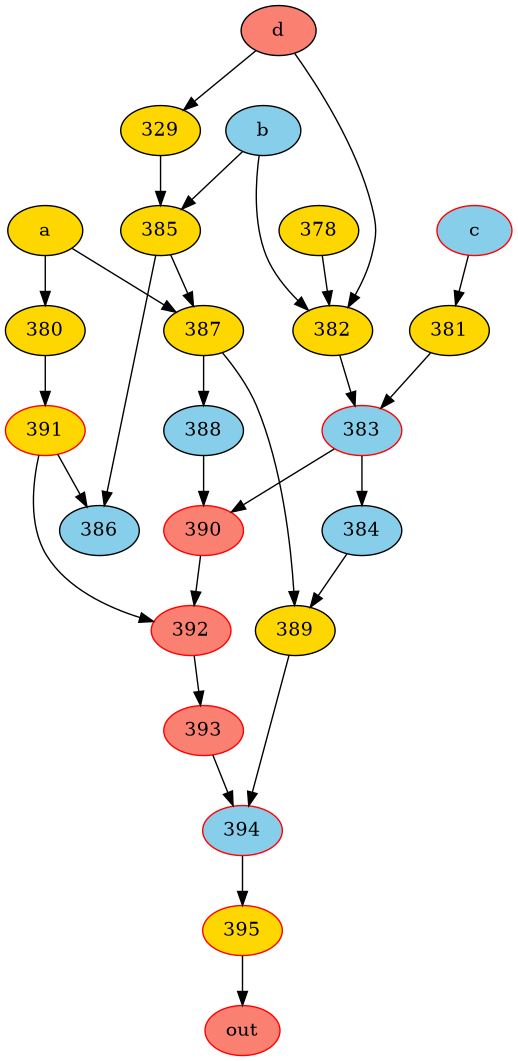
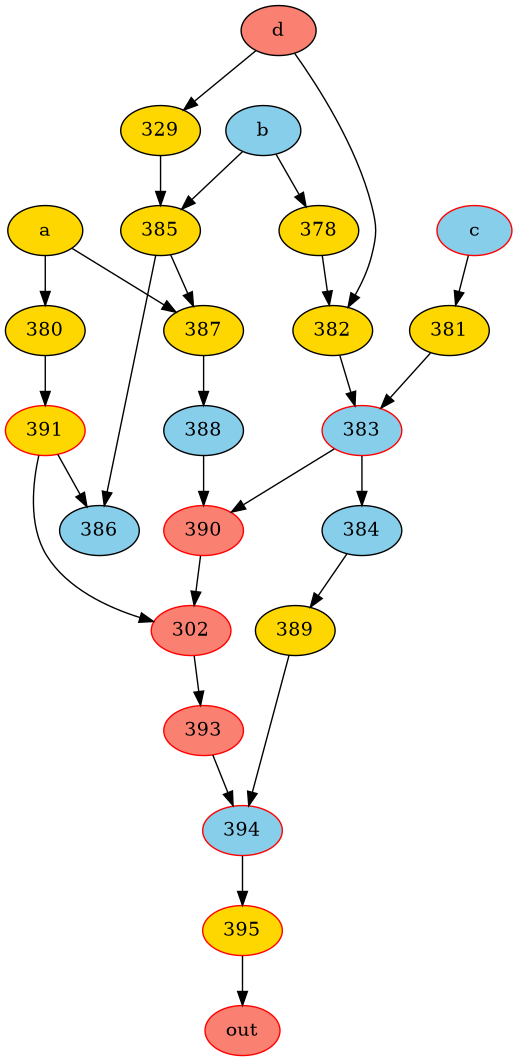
(260, 234) -> (288, 175)
(276, 466) -> none
(191, 631) -> (191, 631)
